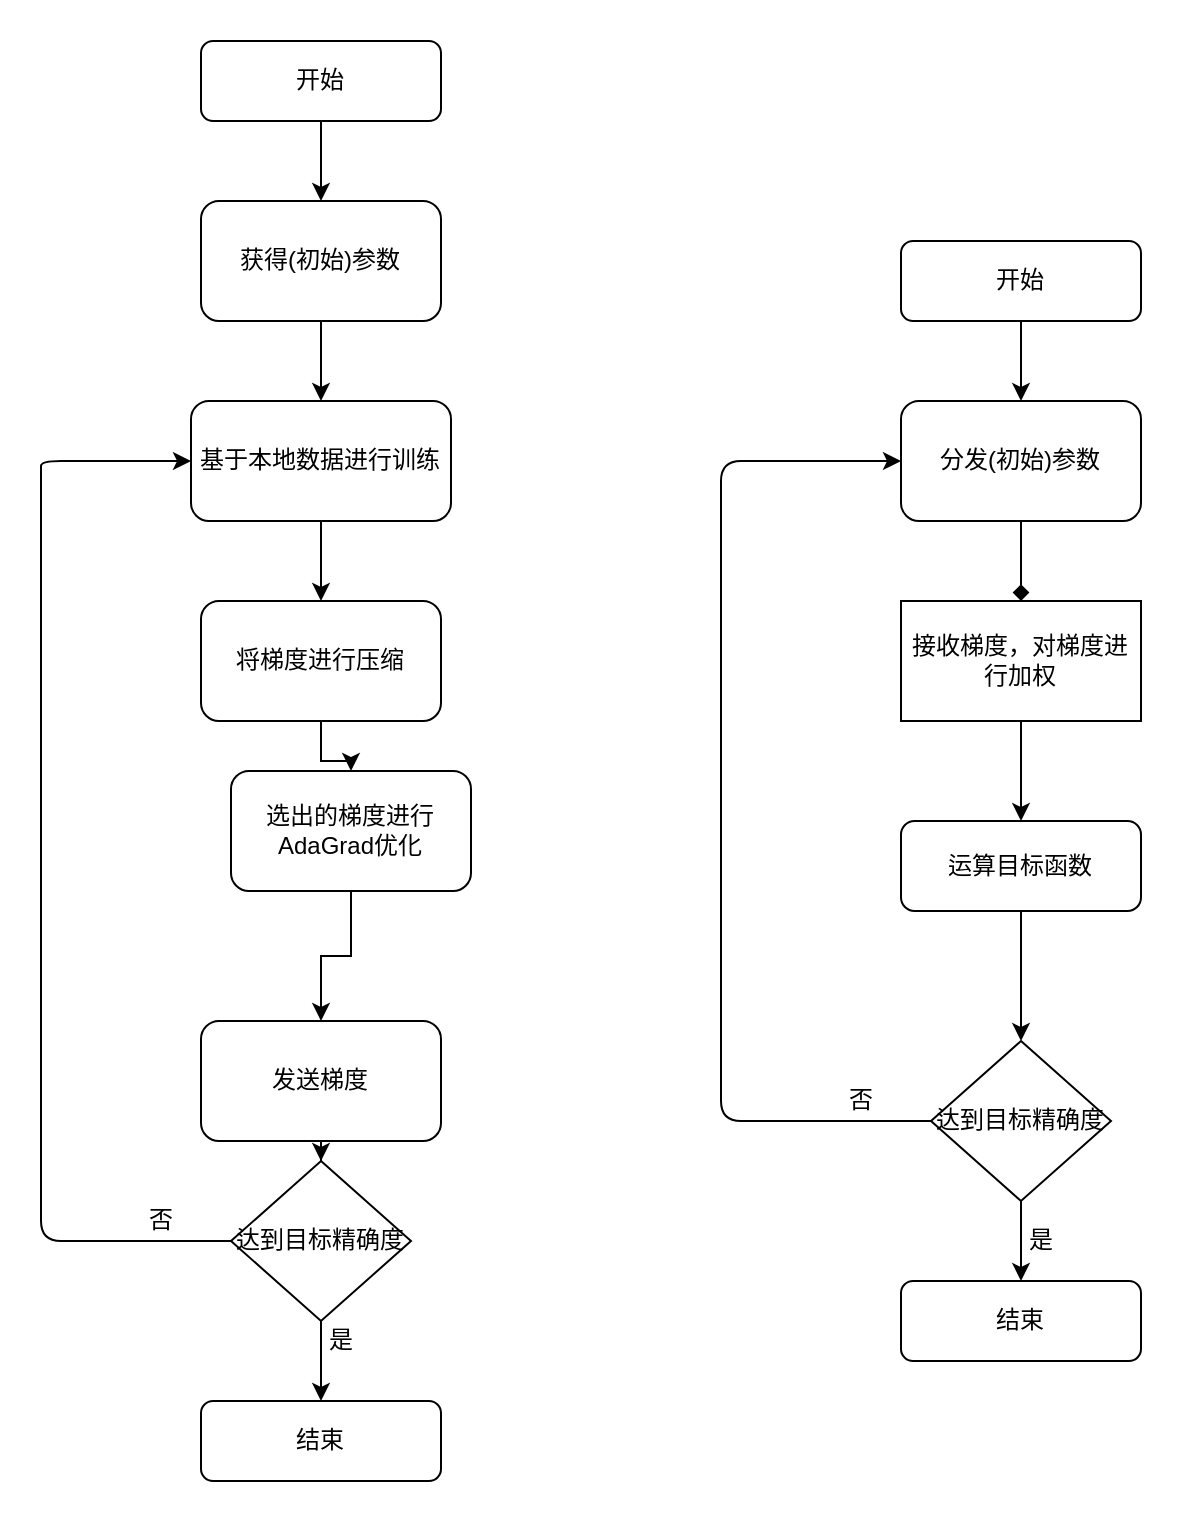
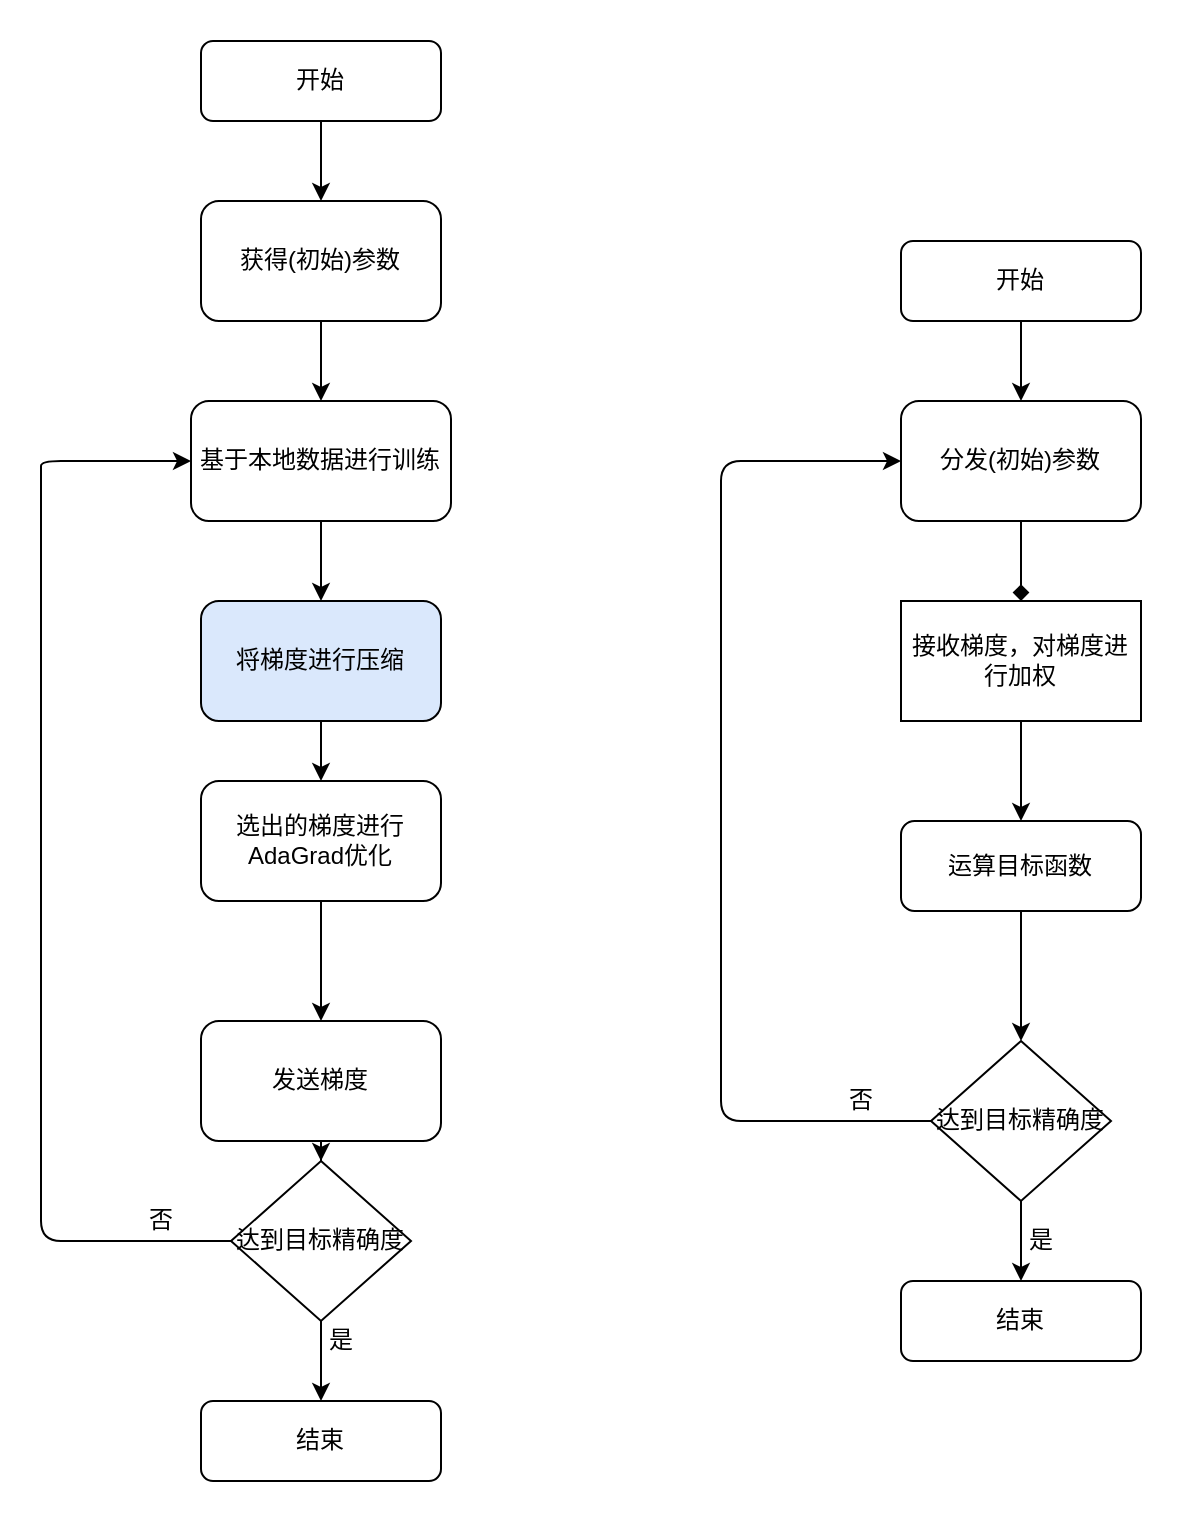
(321, 661) -> (321, 661)
(351, 831) -> (321, 841)
